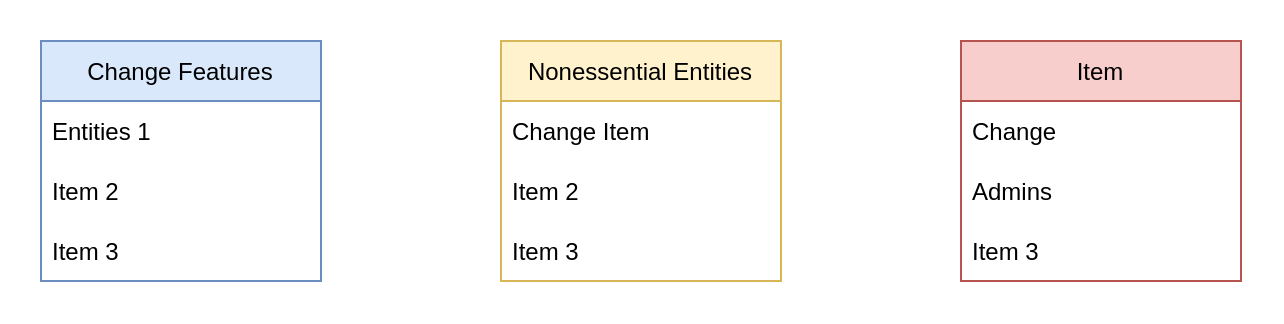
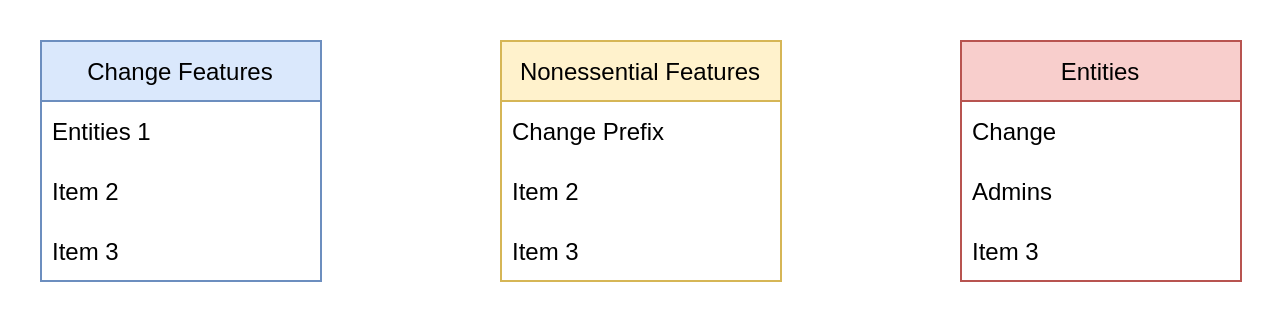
(640, 72) -> (640, 72)
(1100, 72) -> (1100, 72)
(583, 132) -> (593, 132)
